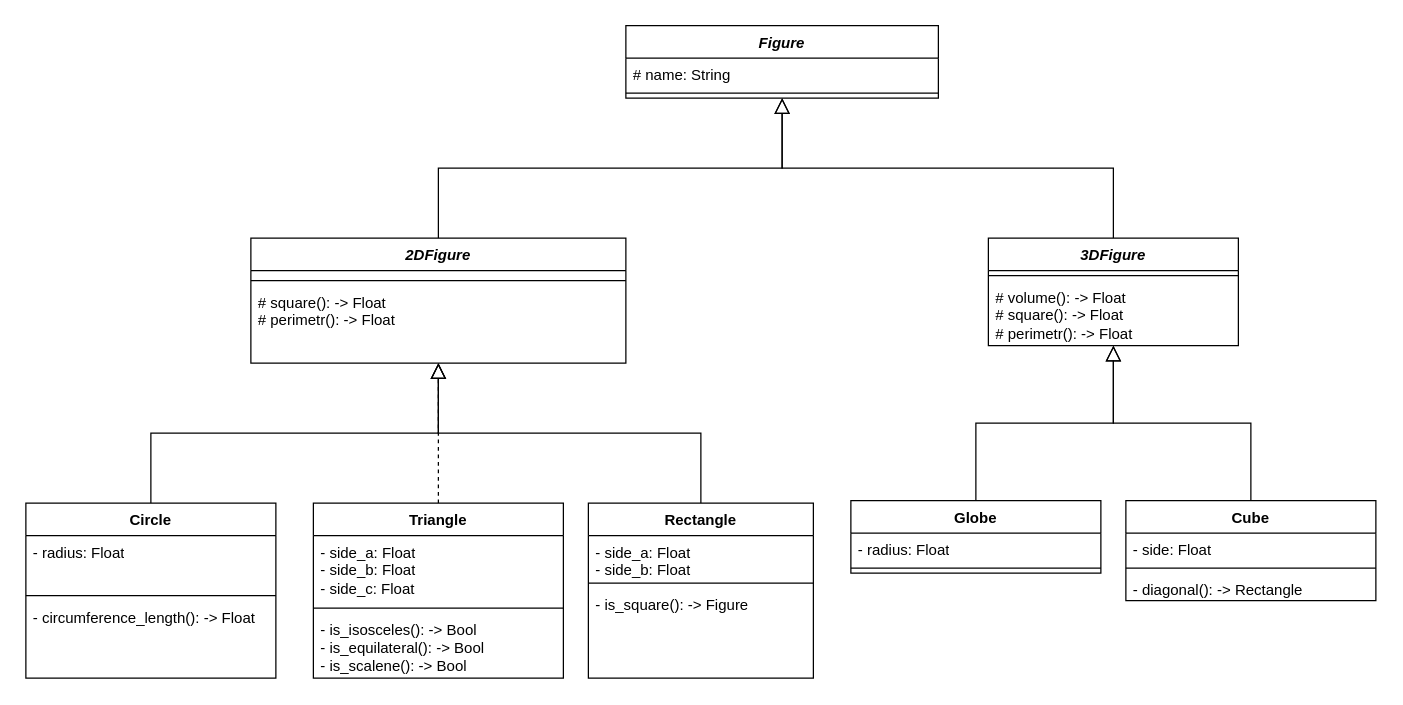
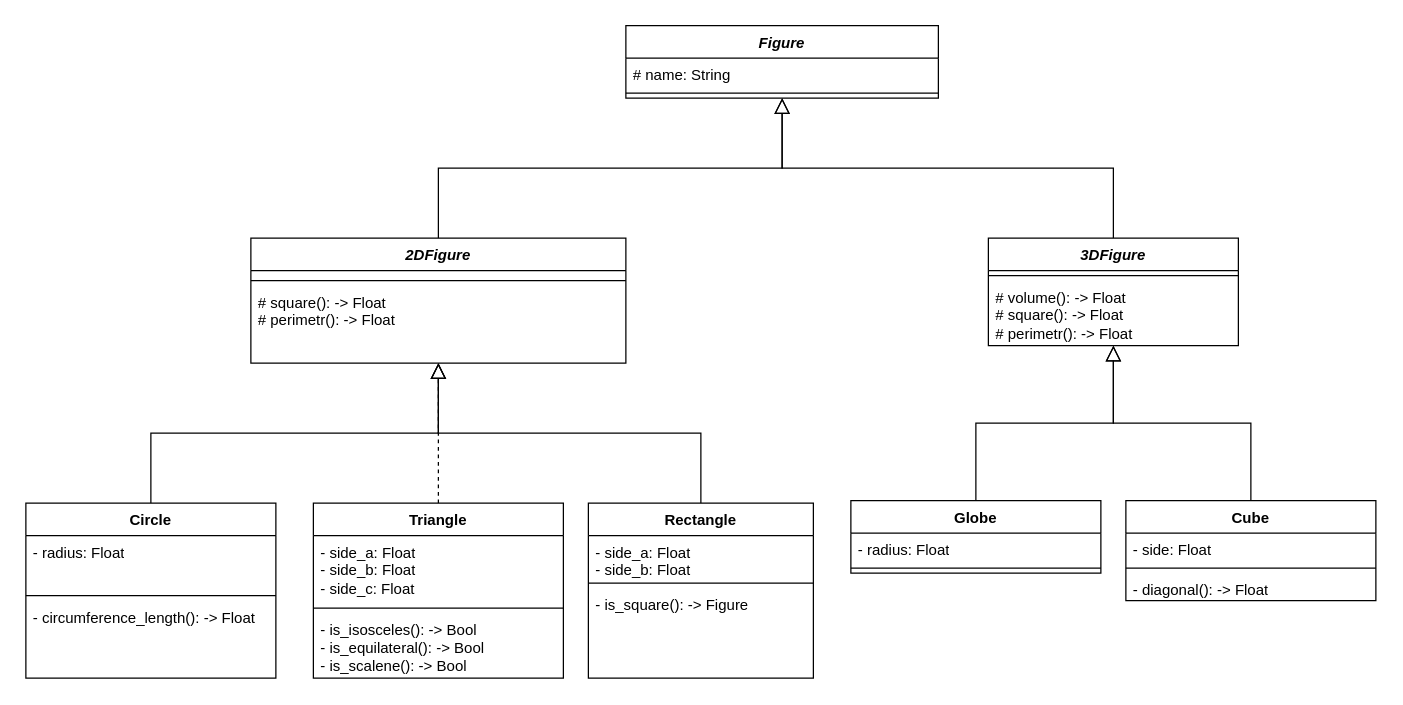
(1229, 591) -> (1212, 591)
